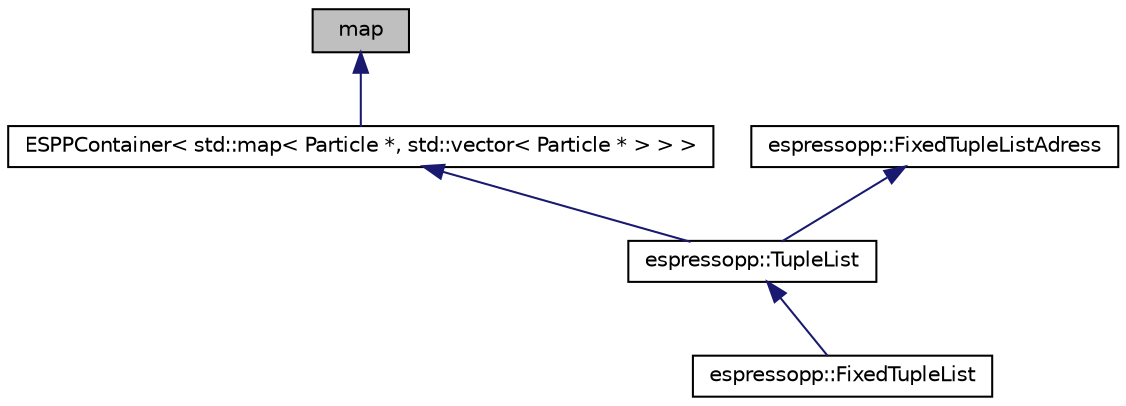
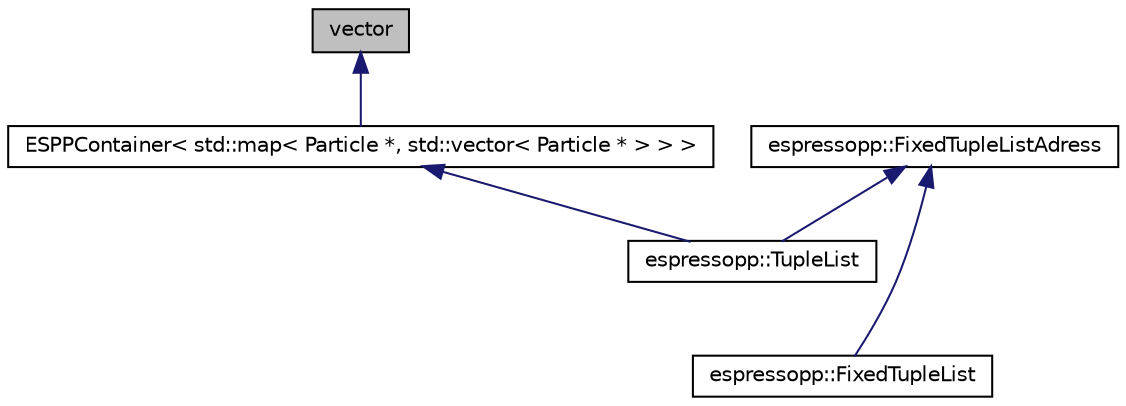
(361, 31) -> (361, 31)
(804, 327) -> (899, 275)
